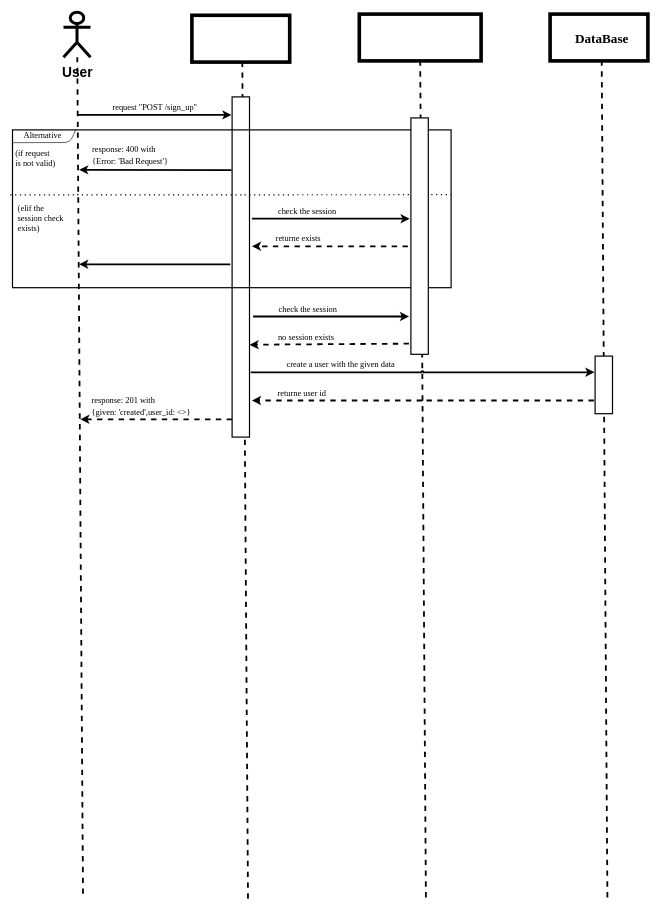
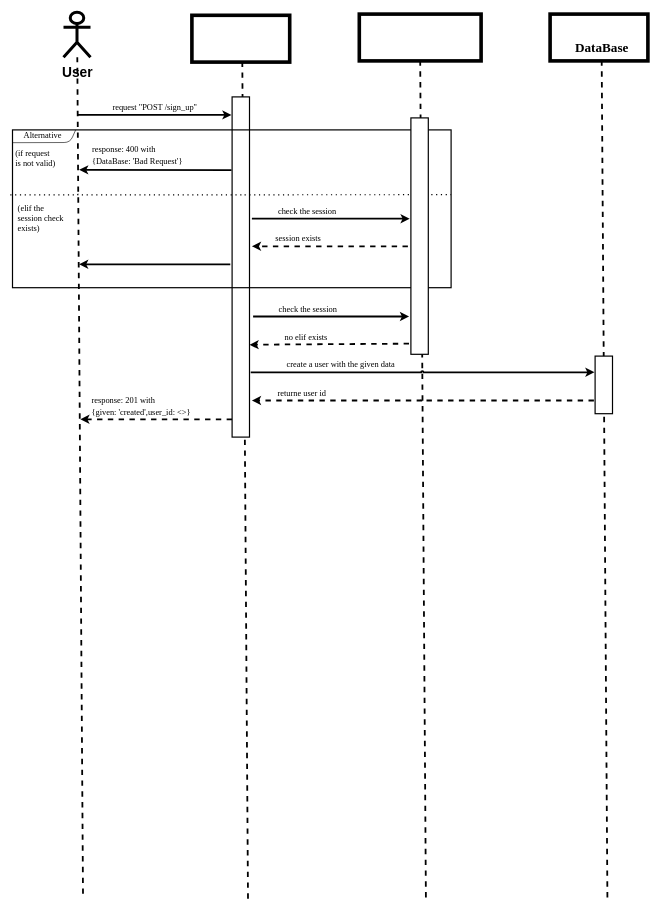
(601, 38) -> (601, 47)
(165, 155) -> (176, 155)
(298, 237) -> (298, 237)
(306, 336) -> (306, 336)
